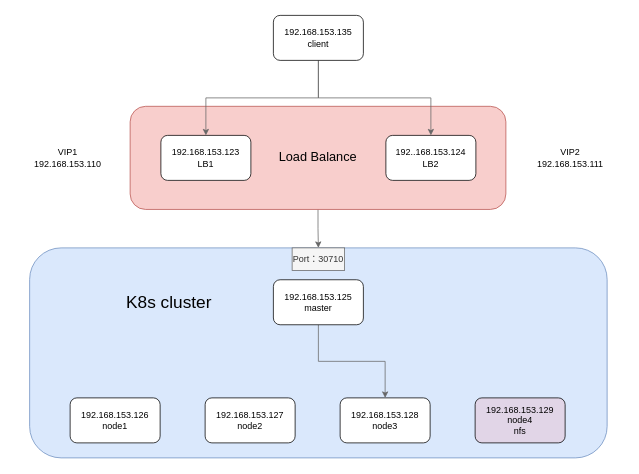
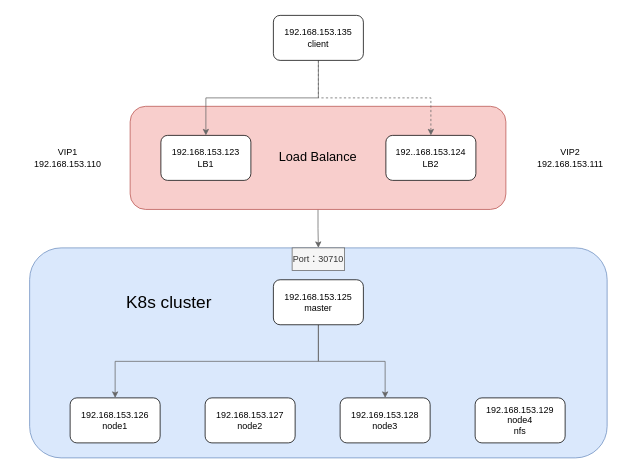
(390, 98) -> (390, 98)
none -> (215, 361)
(385, 420) -> (385, 420)
(520, 420) -> (520, 420)
